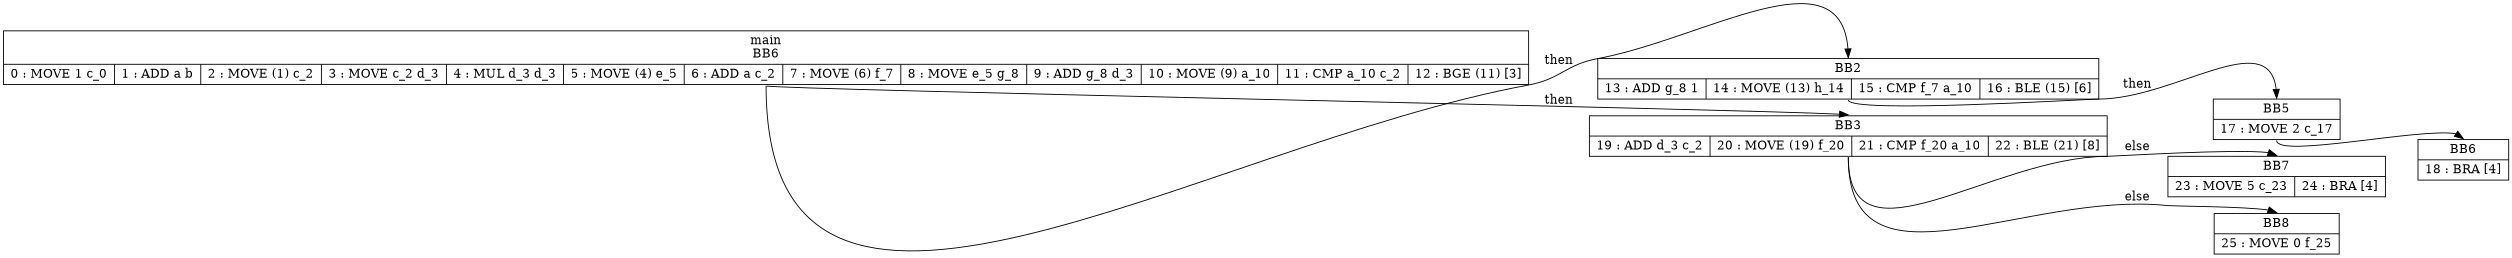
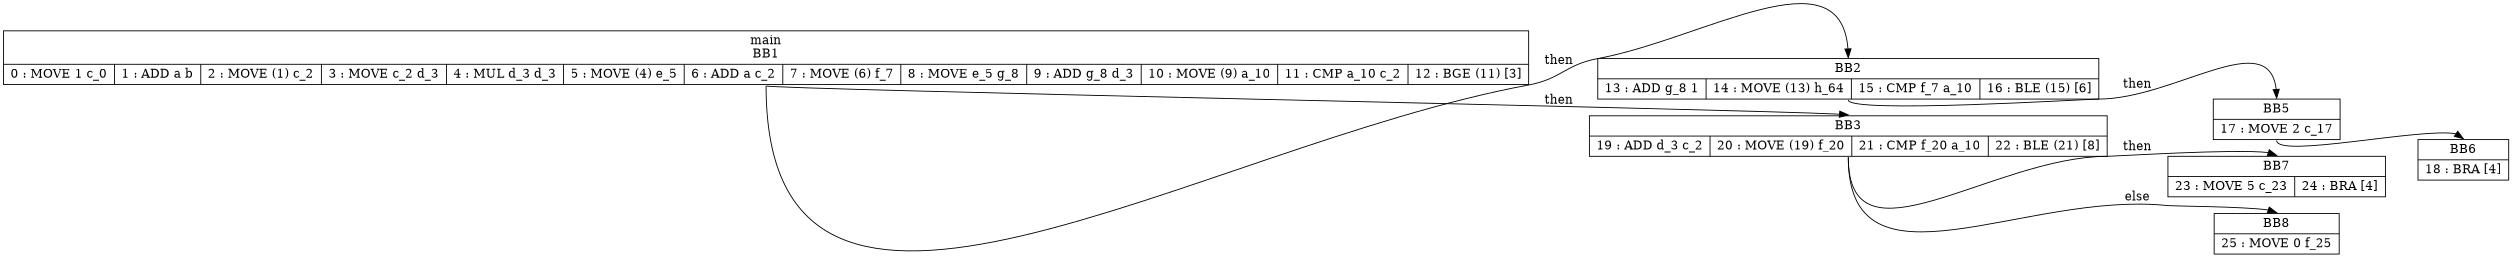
(766, 54) -> (766, 54)
(1779, 89) -> (1779, 89)
(2138, 147) -> (2138, 147)
